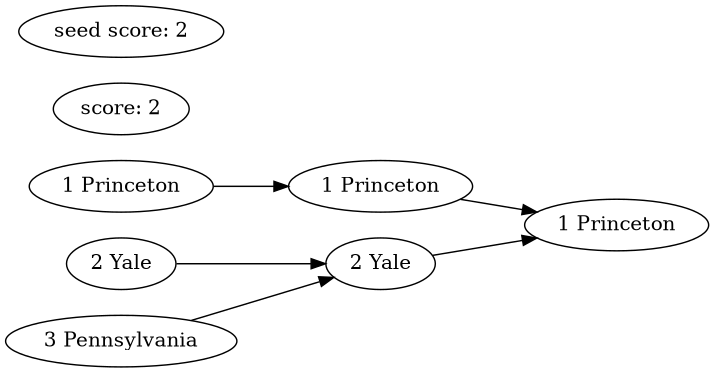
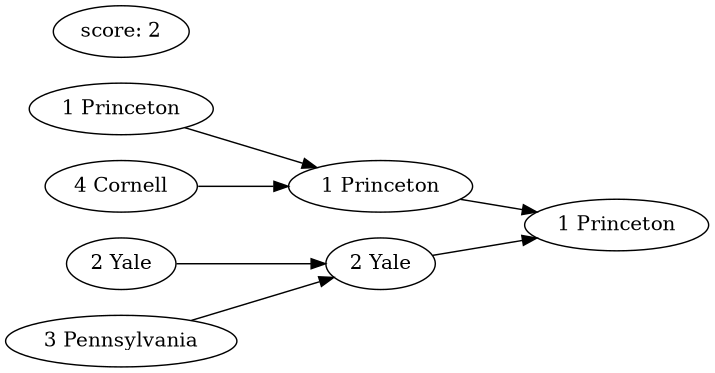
(121, 32) -> none
none -> (121, 186)
